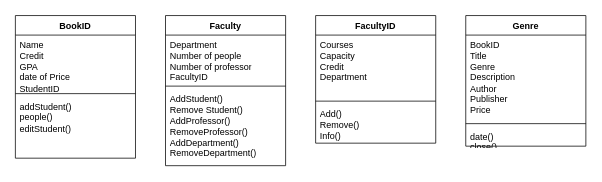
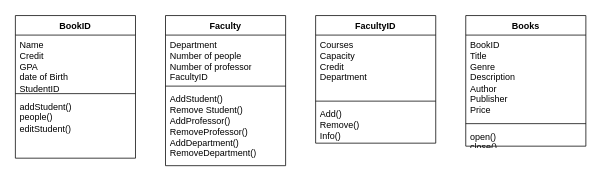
(525, 26) -> (525, 26)
(49, 67) -> (49, 67)
(495, 148) -> (495, 148)
